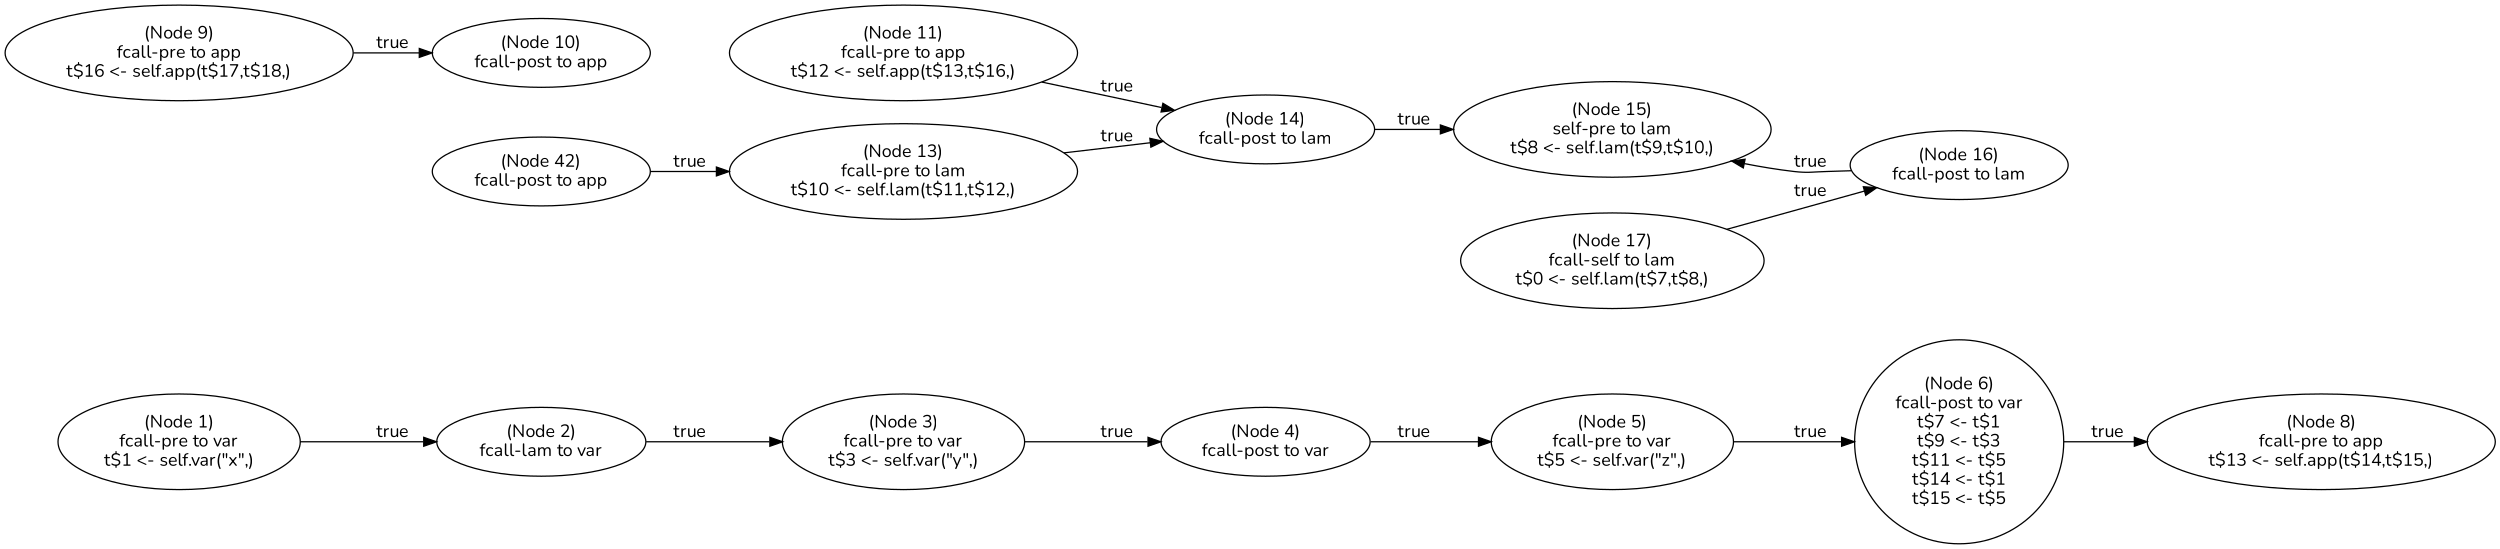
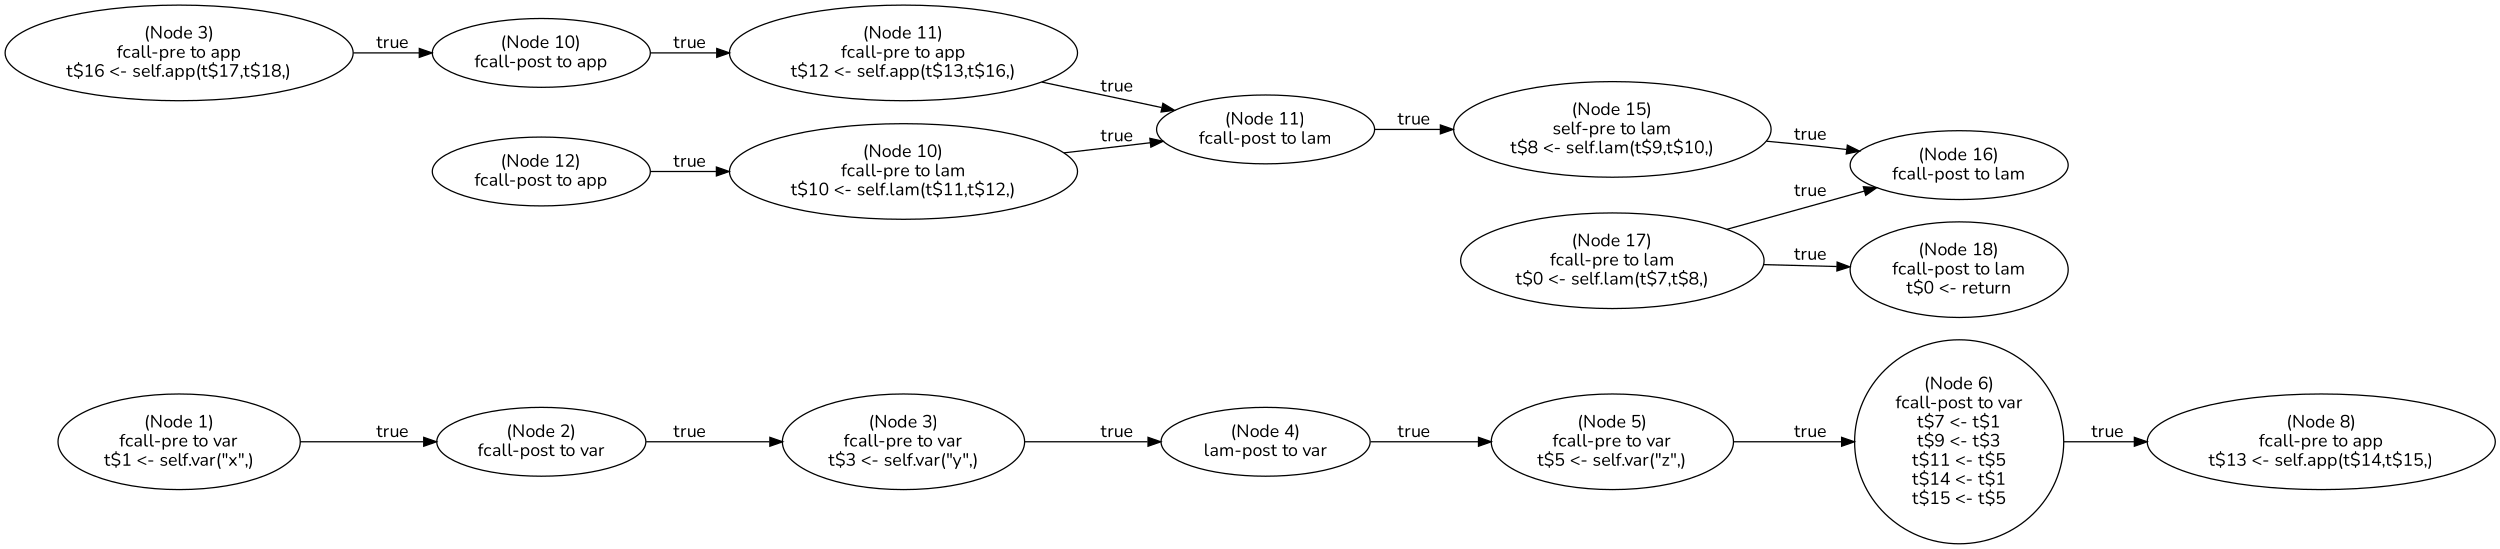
(179, 53) -> (179, 53)
none -> (683, 53)
(1266, 129) -> (1266, 129)
(541, 171) -> (541, 171)
(903, 171) -> (903, 171)
(1797, 172) -> (1807, 145)
(1612, 261) -> (1612, 261)
none -> (1959, 270)
(541, 442) -> (541, 442)
(1266, 442) -> (1266, 442)
